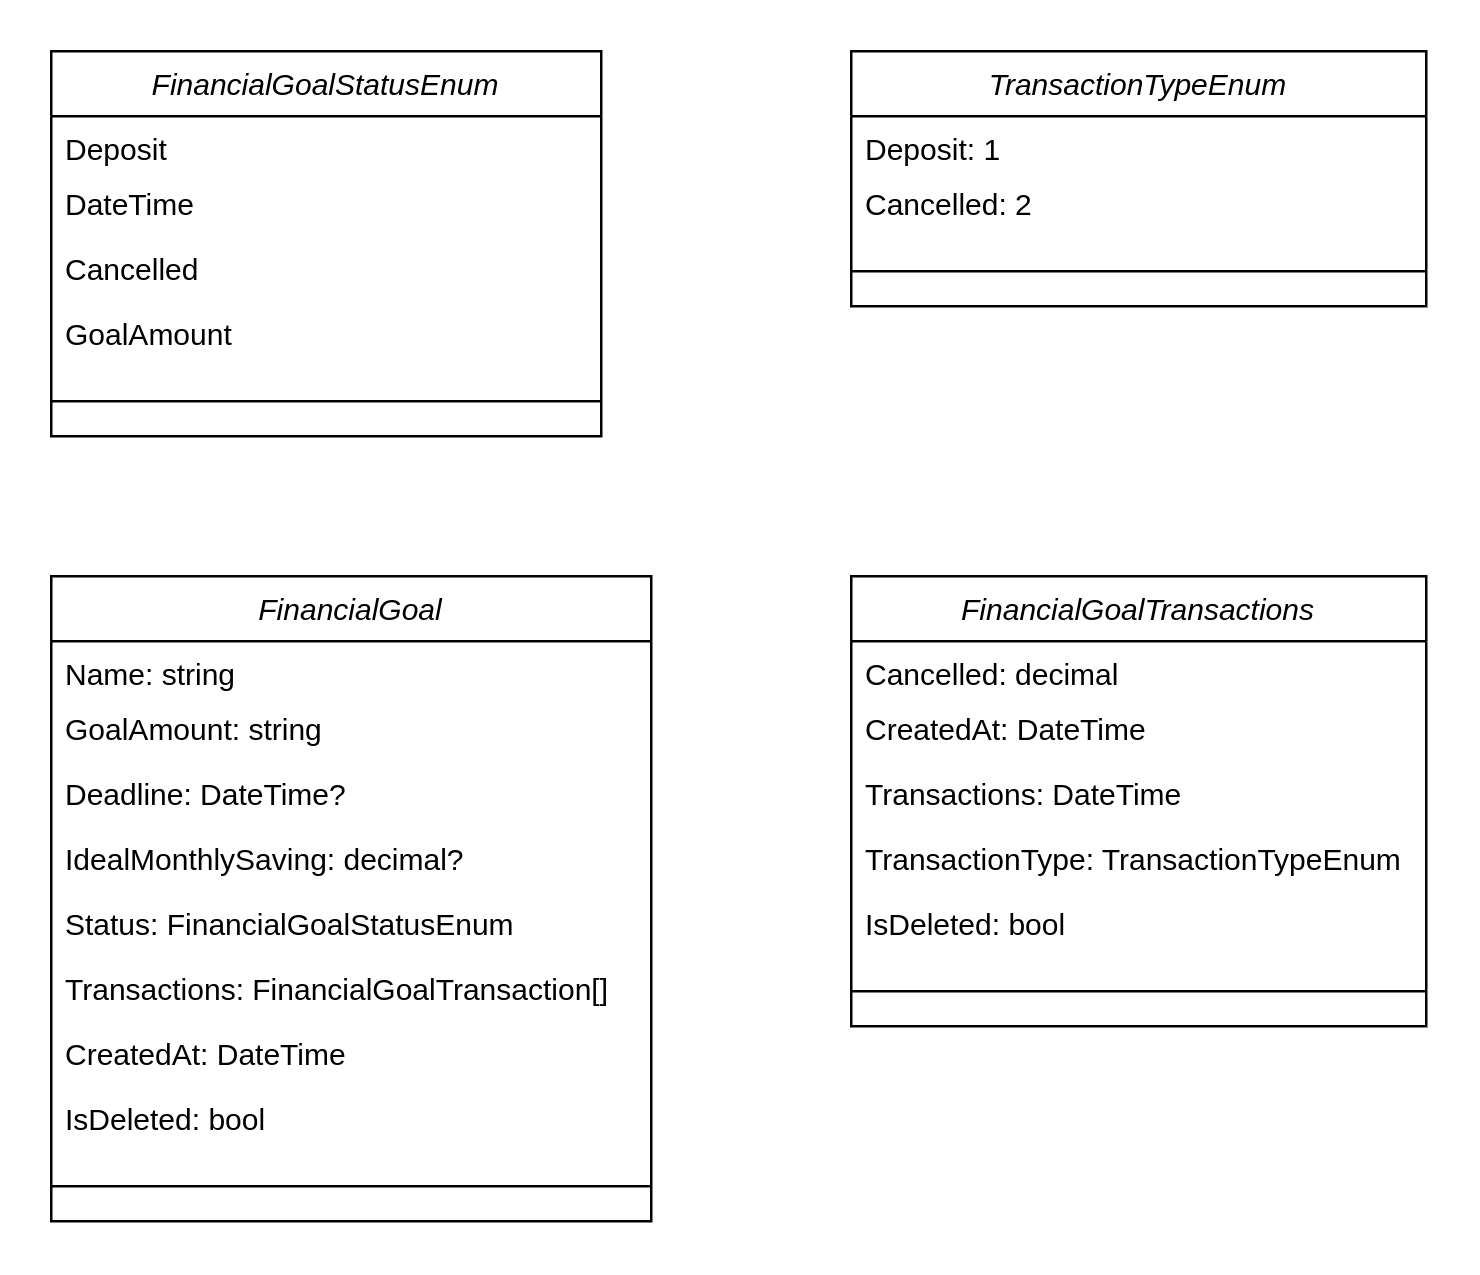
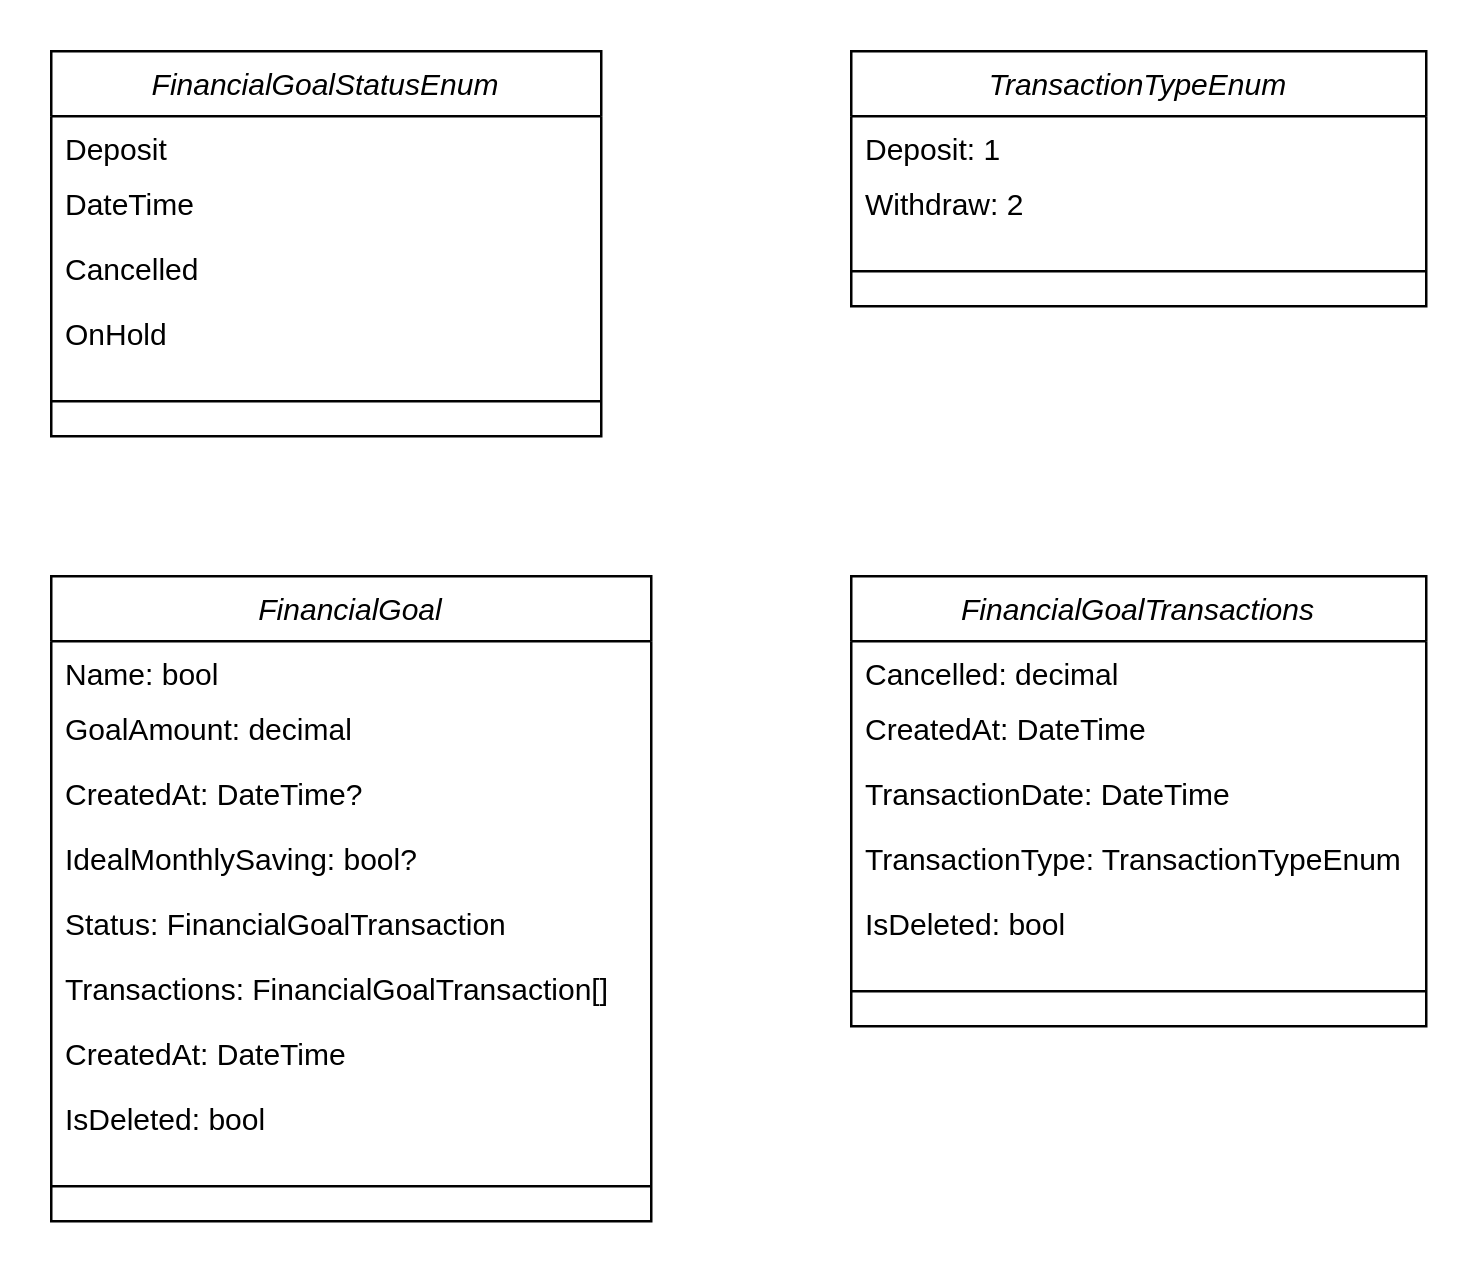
(950, 205) -> (946, 205)
(145, 335) -> (112, 335)
(154, 675) -> (137, 675)
(201, 730) -> (205, 730)
(205, 795) -> (221, 795)
(1034, 795) -> (1059, 795)
(273, 860) -> (252, 860)
(302, 925) -> (307, 925)
